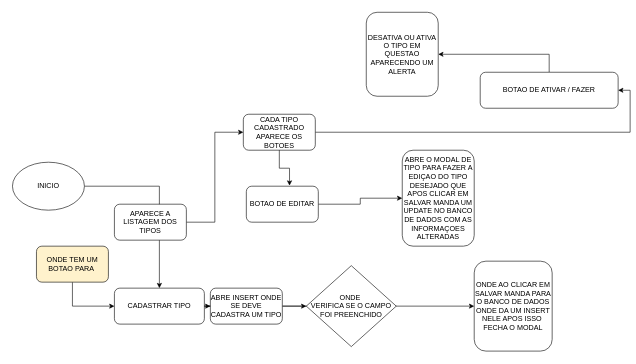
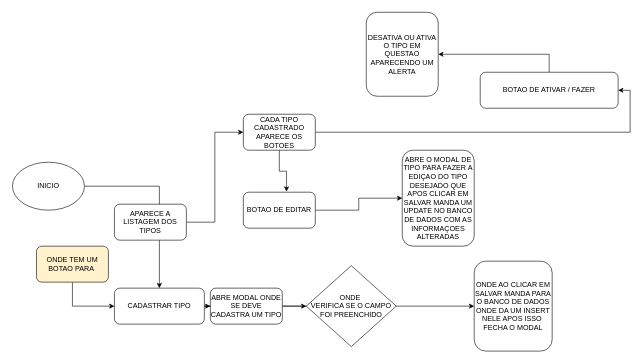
(282, 204) -> (279, 210)
(246, 306) -> (246, 306)
